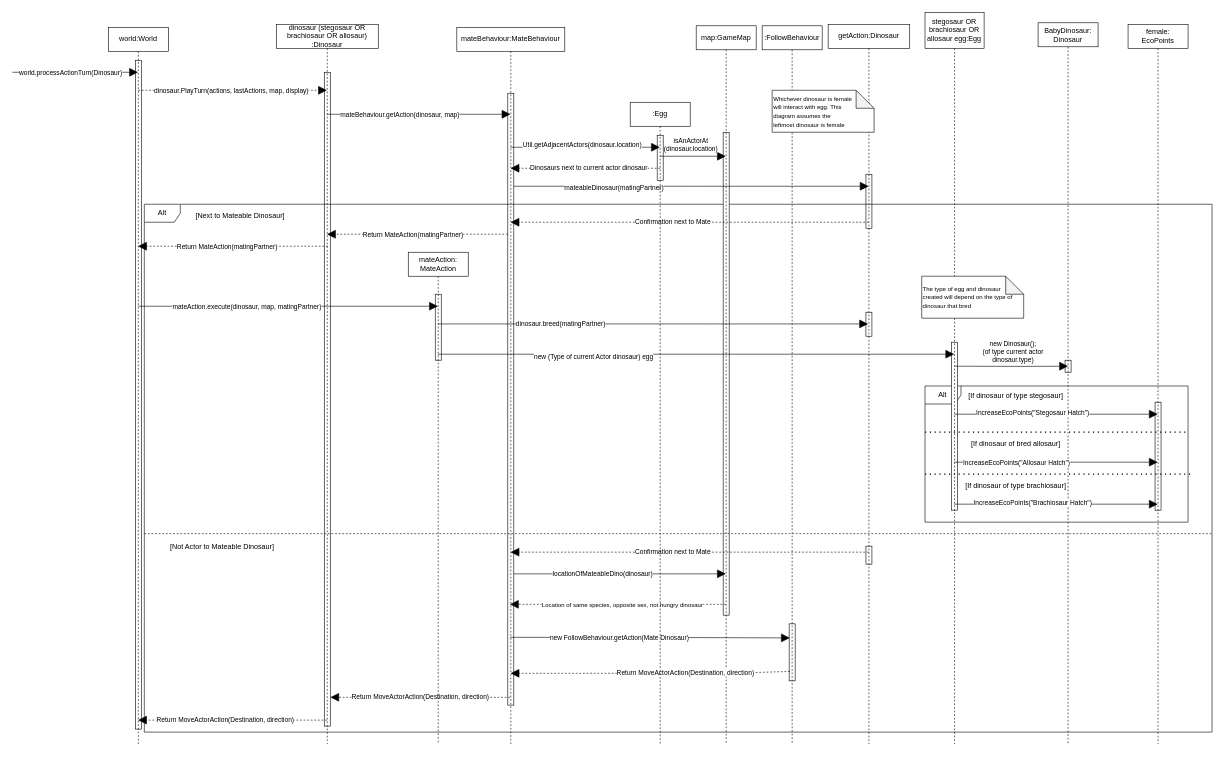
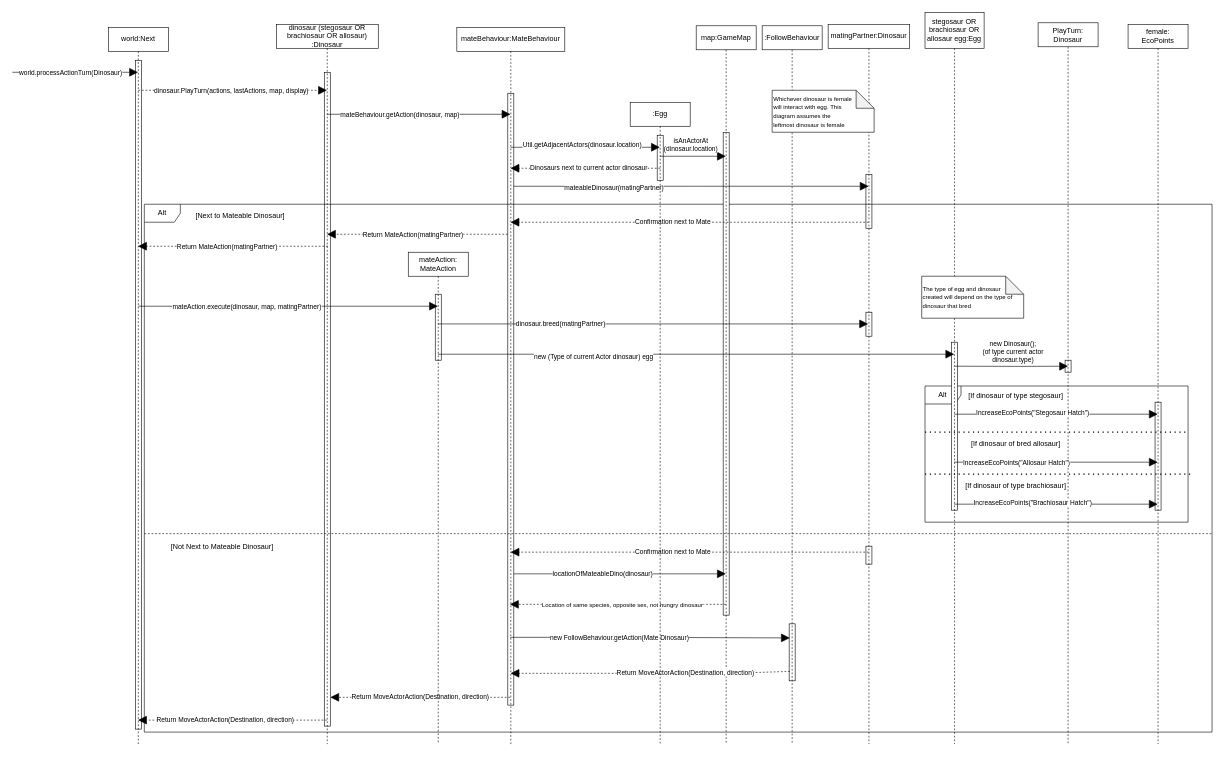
(1068, 35) -> (1068, 35)
(869, 36) -> (869, 36)
(138, 39) -> (138, 39)
(222, 548) -> (222, 548)
